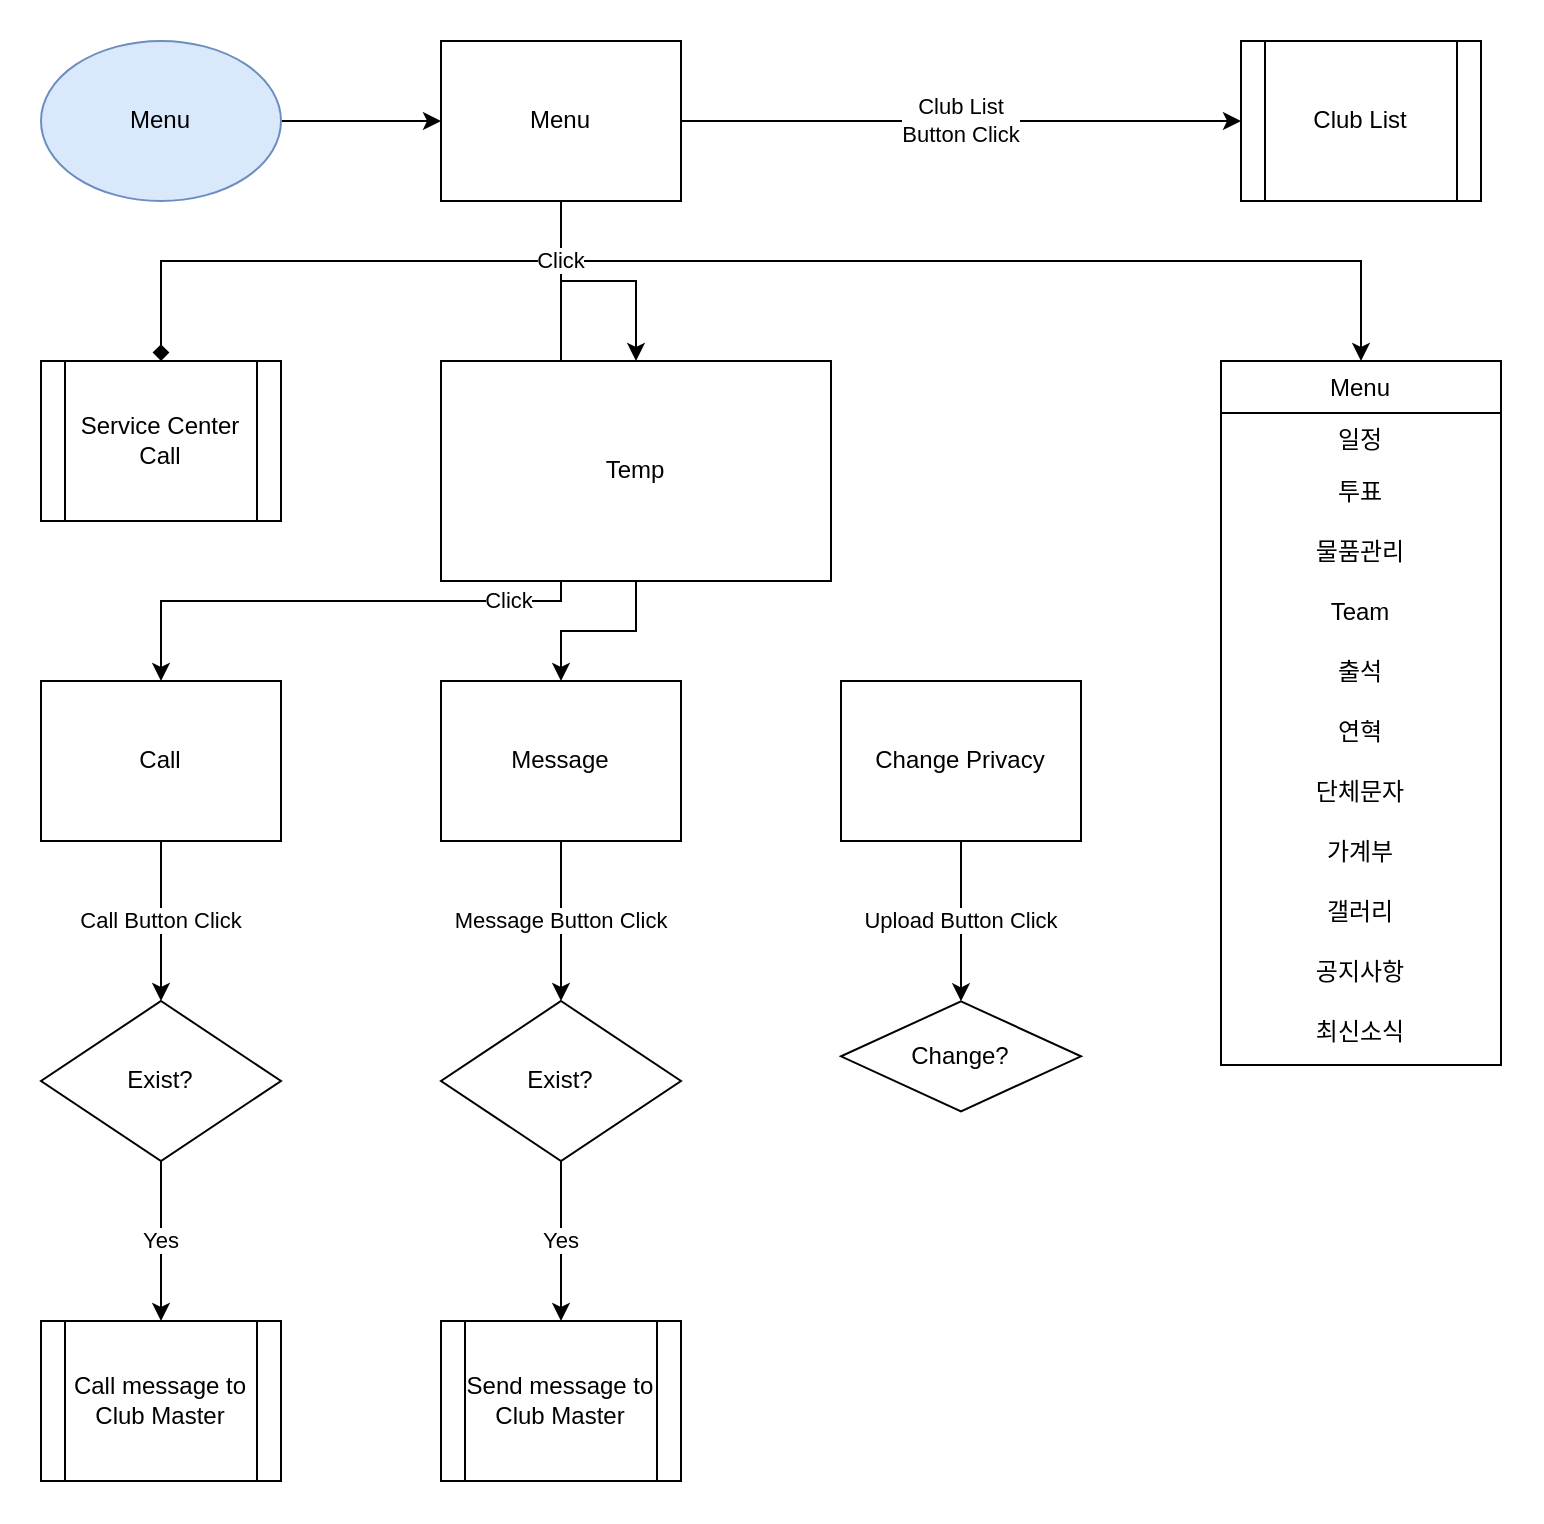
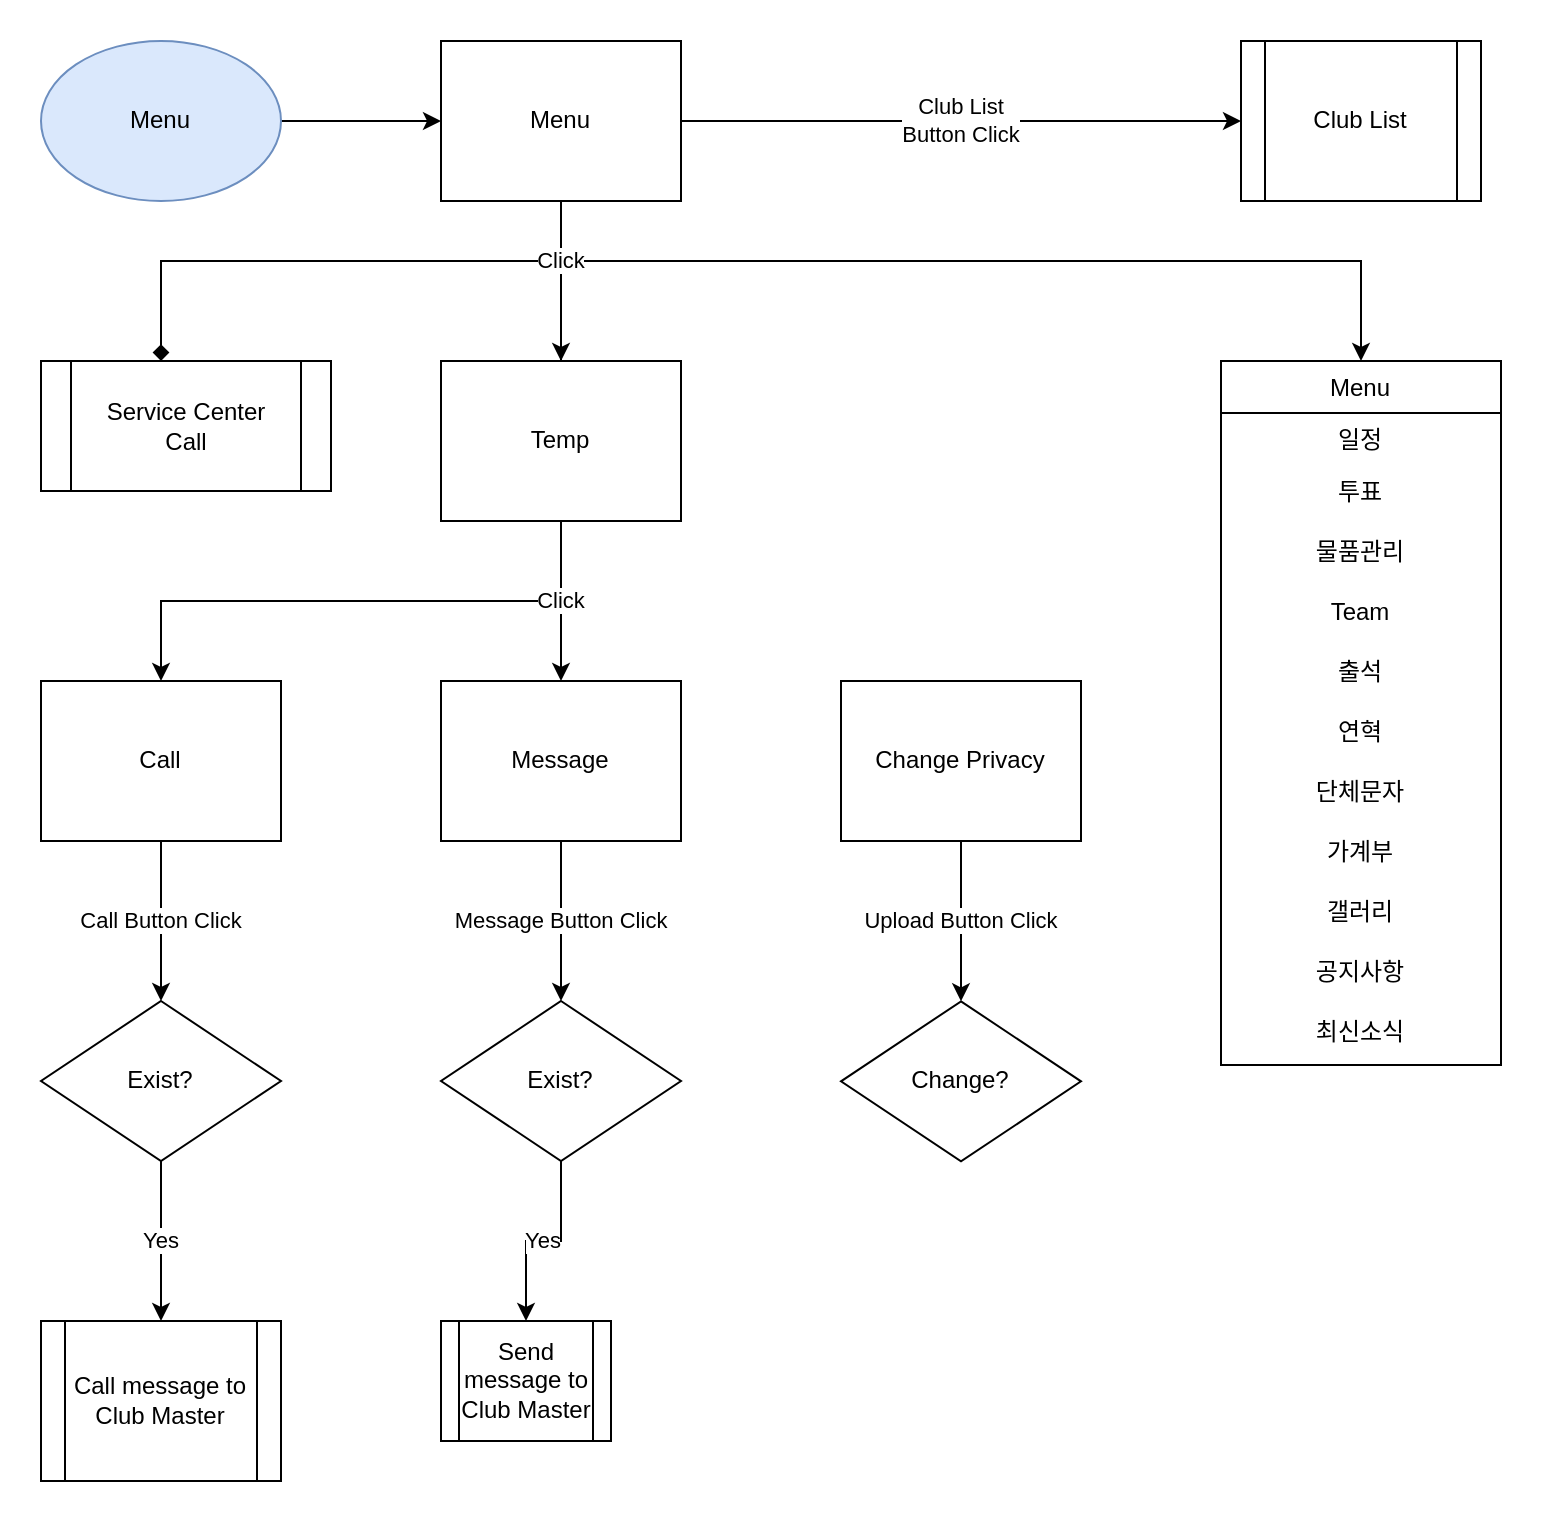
(161, 441) -> (186, 426)
(636, 471) -> (561, 441)
(961, 1056) -> (961, 1081)
(561, 1401) -> (526, 1381)
